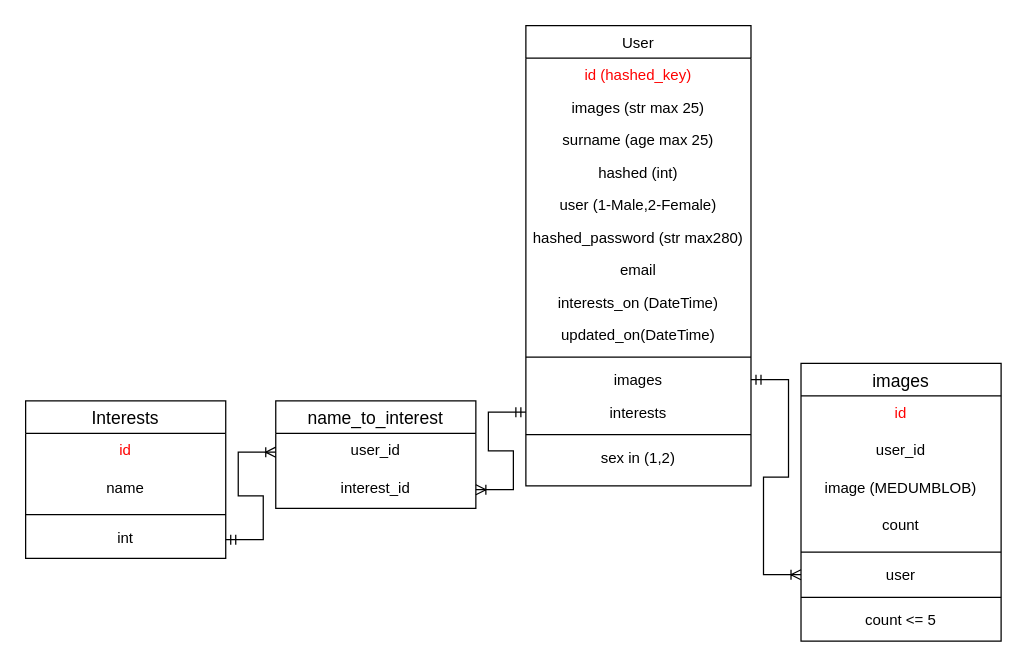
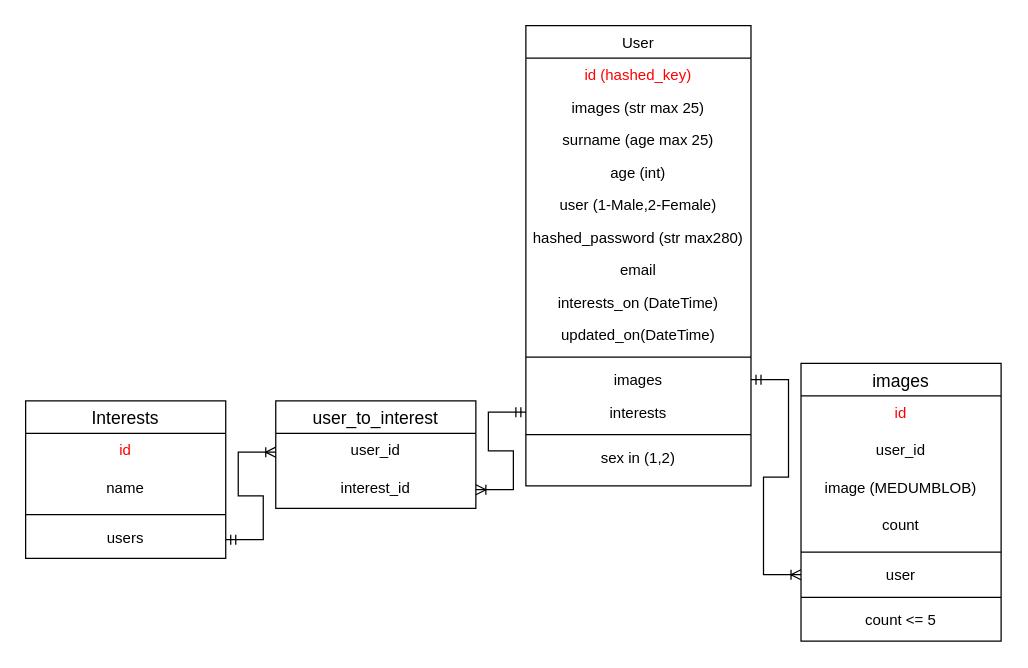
(638, 173) -> (638, 173)
(375, 418) -> (375, 418)
(125, 538) -> (125, 538)
